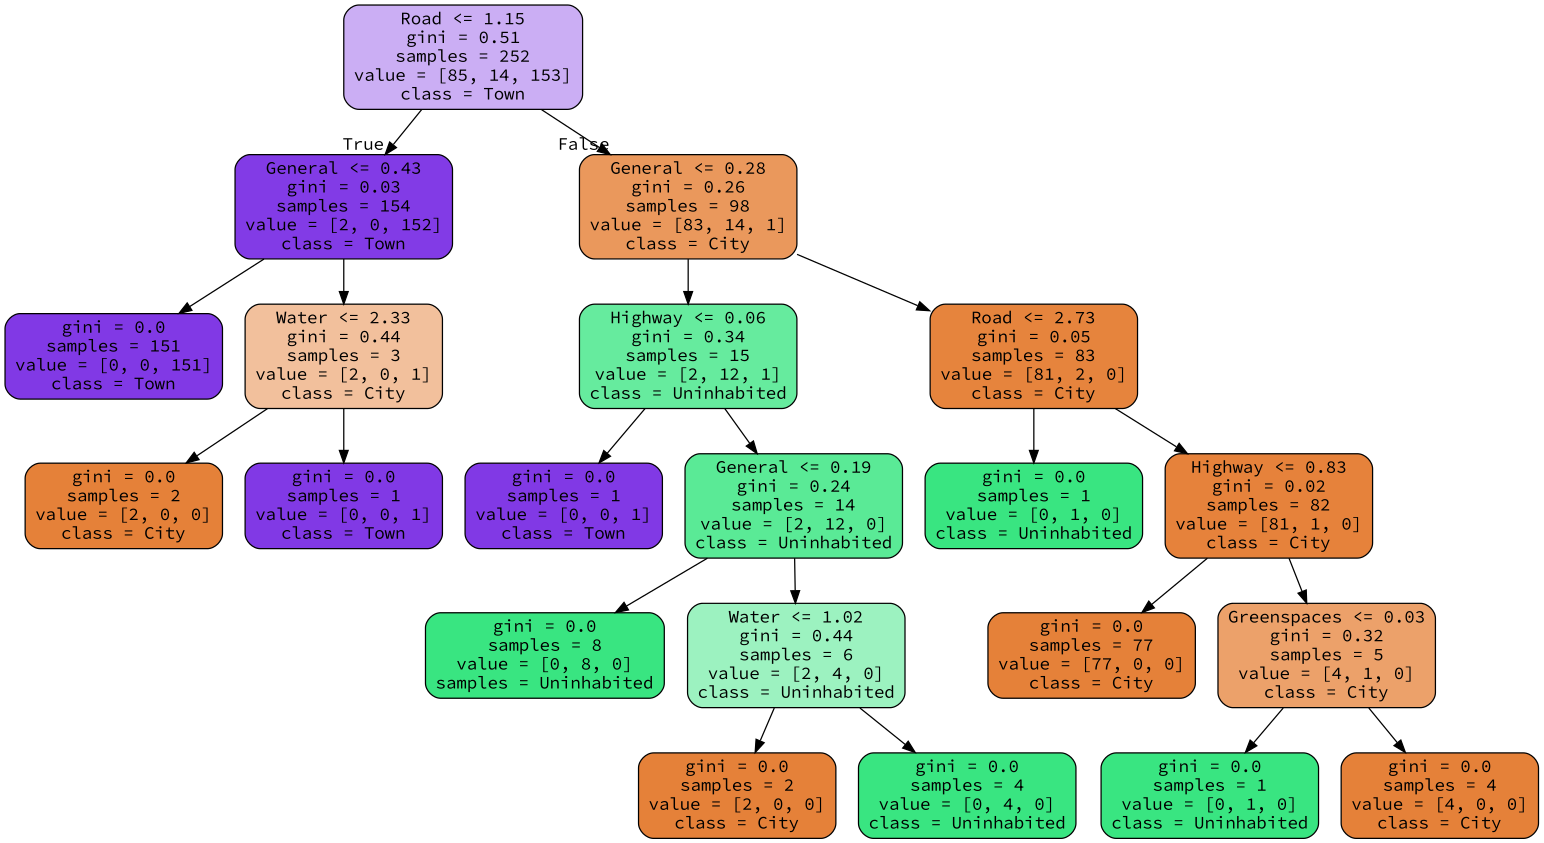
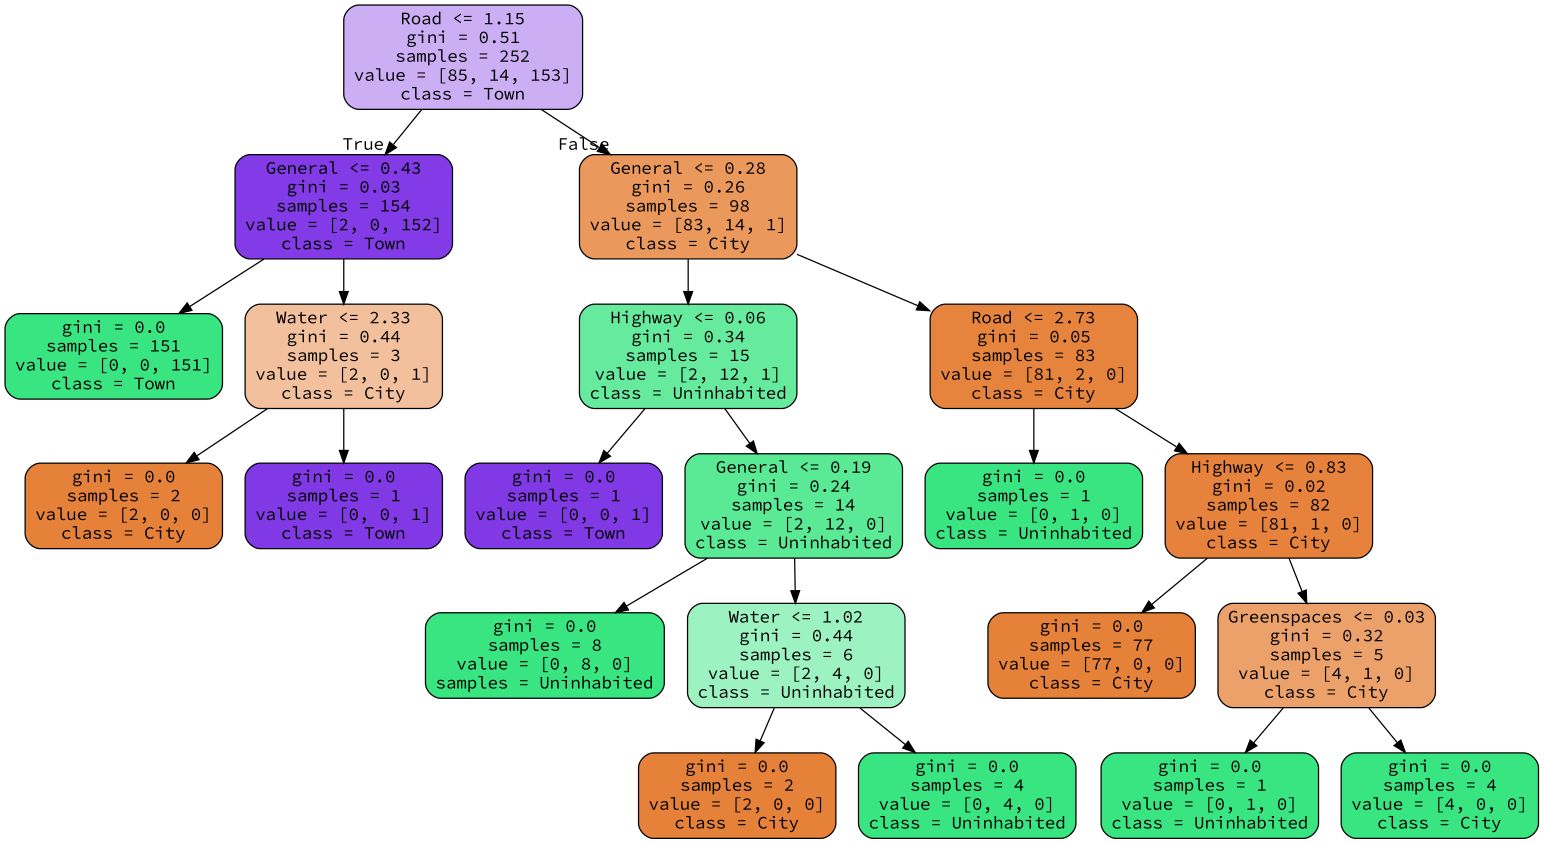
(114, 356) -> (114, 356)
(1440, 796) -> (1440, 796)
